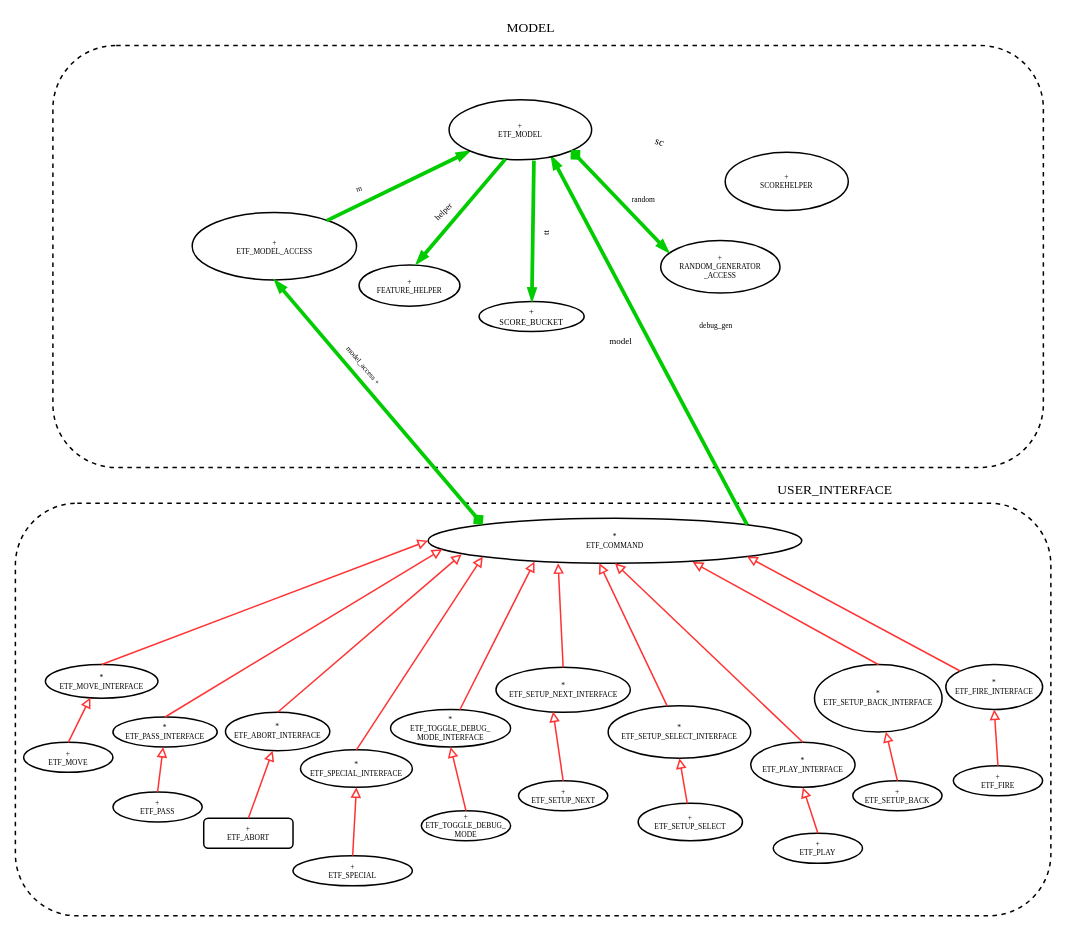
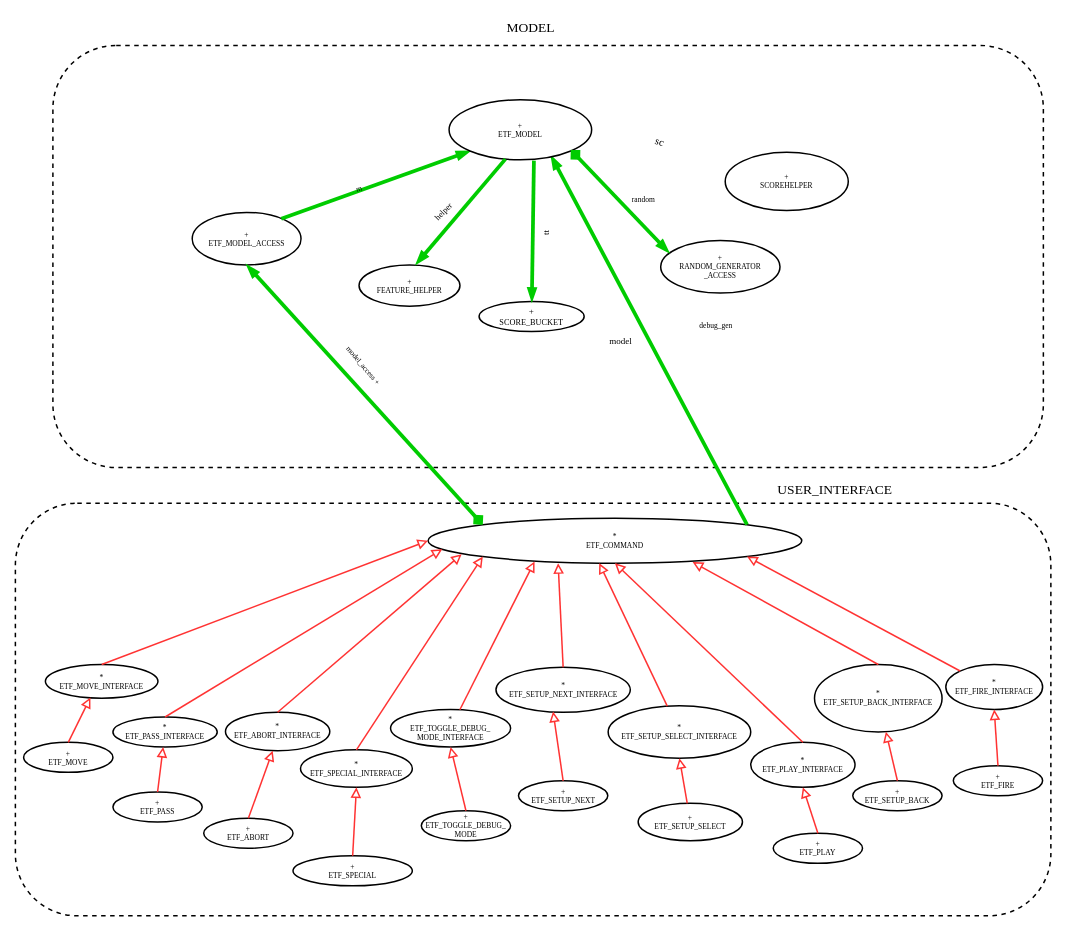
(274, 246) -> (247, 239)
(248, 833) -> (248, 833)
